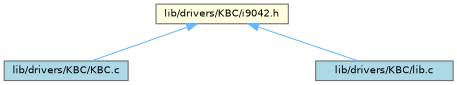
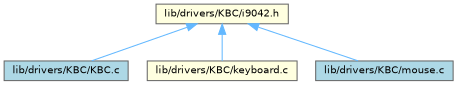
none -> (222, 71)
(384, 71) -> (384, 71)
